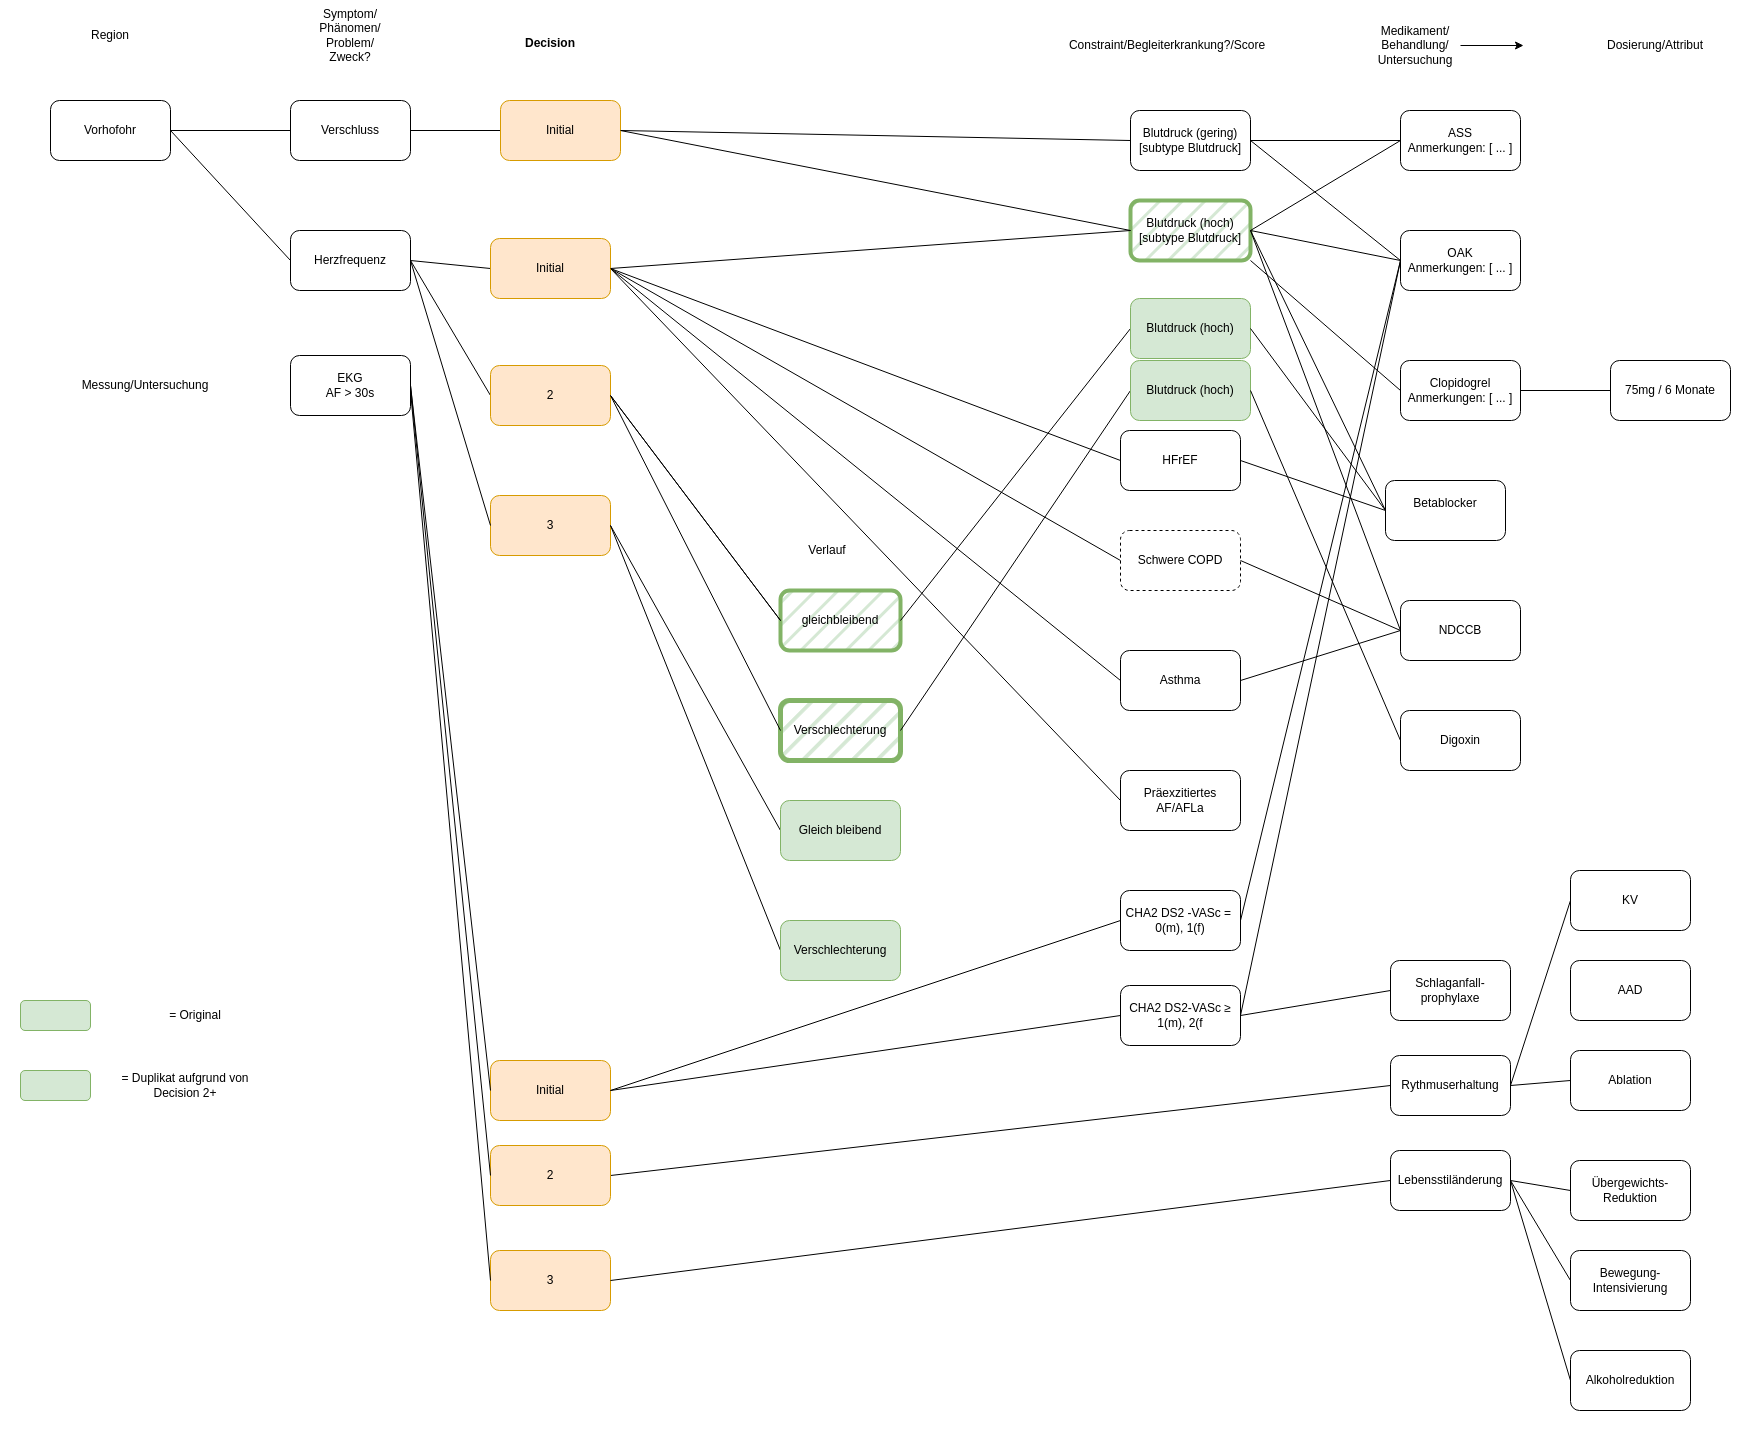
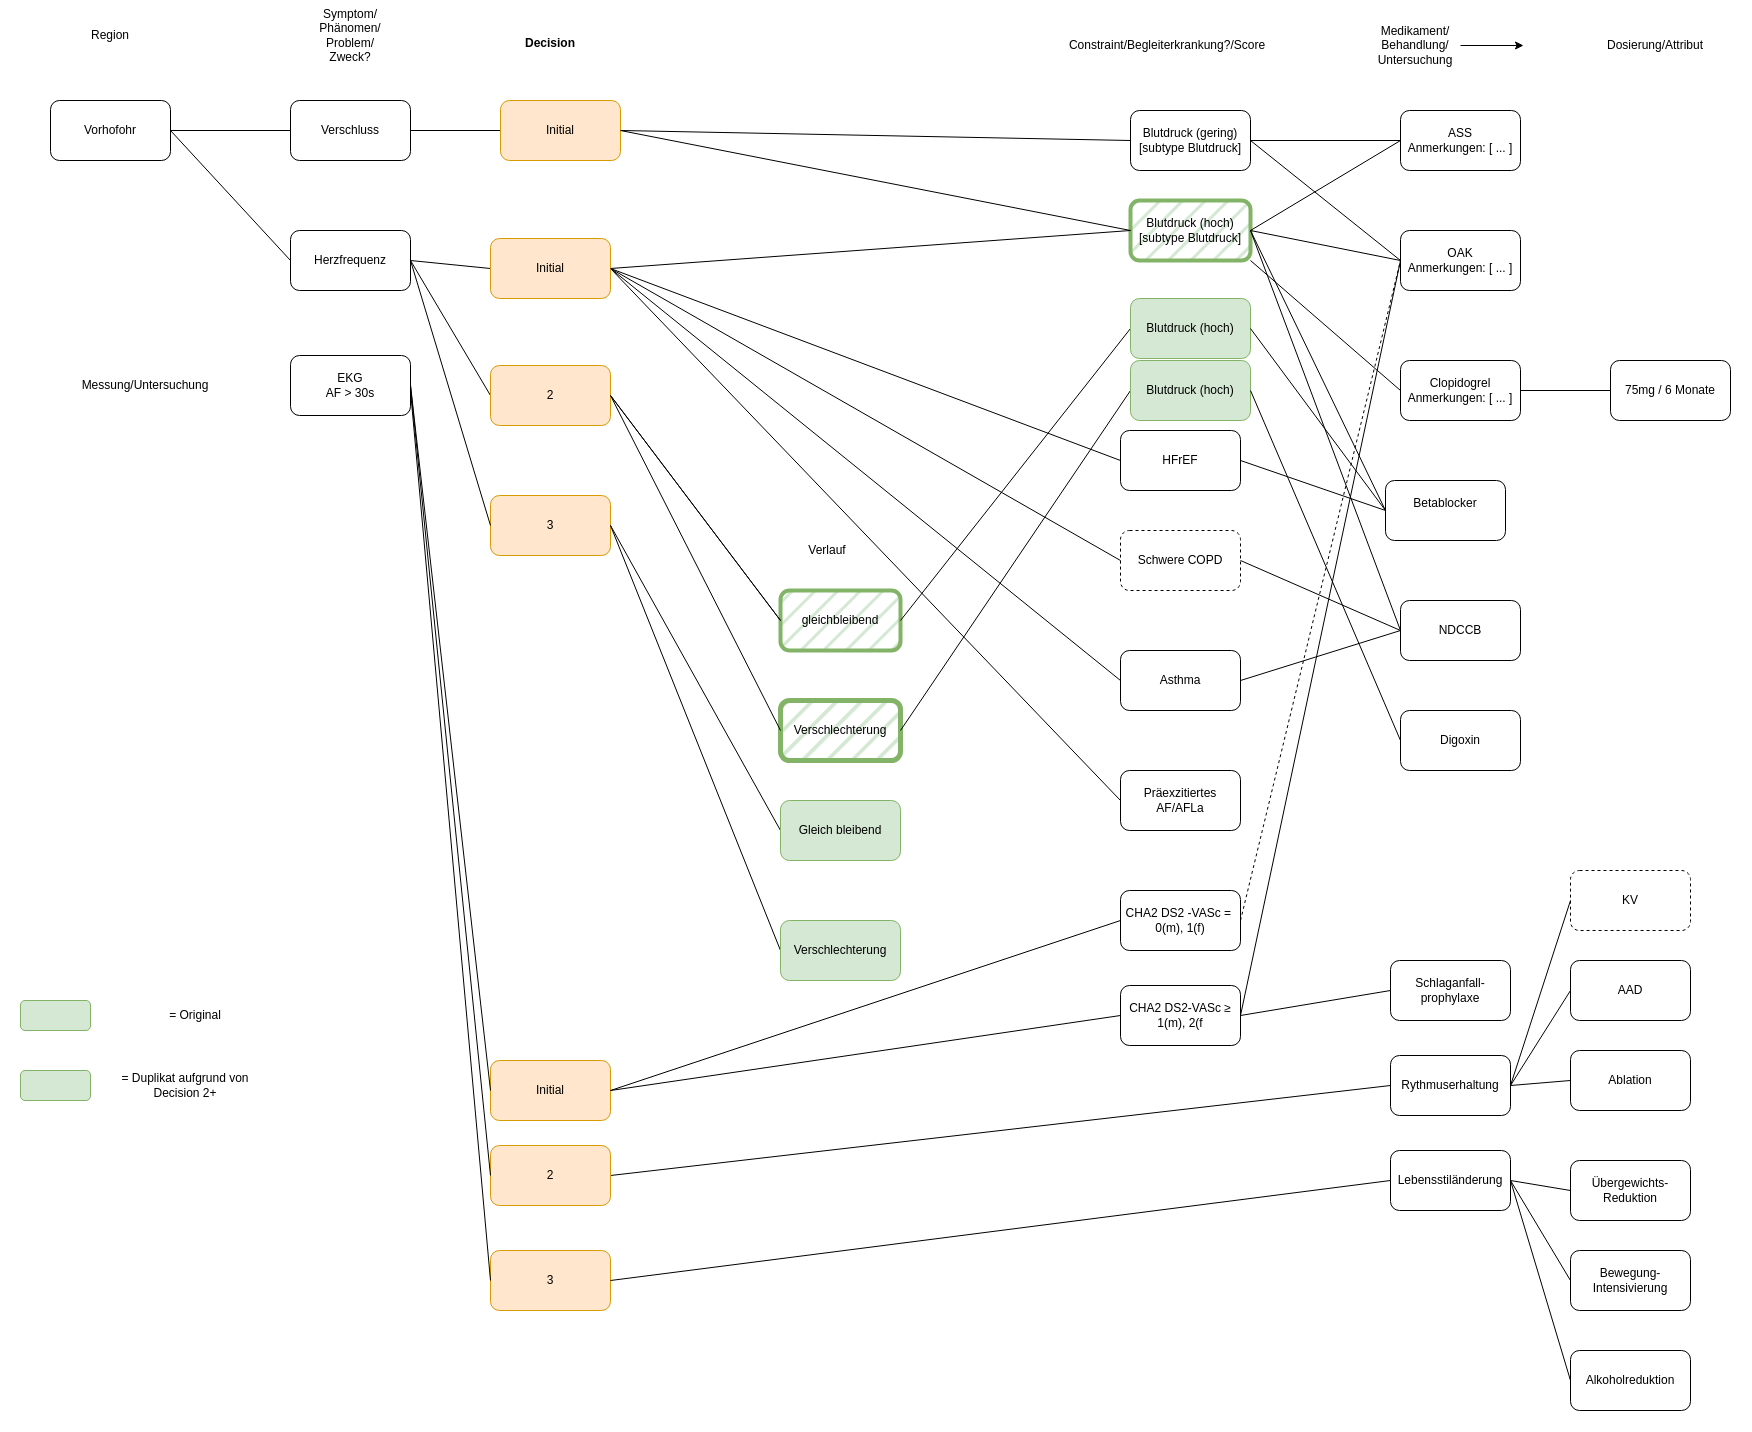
(1313, 620) -> (1313, 620)
(1631, 901) -> (1631, 901)
none -> (1542, 1036)
